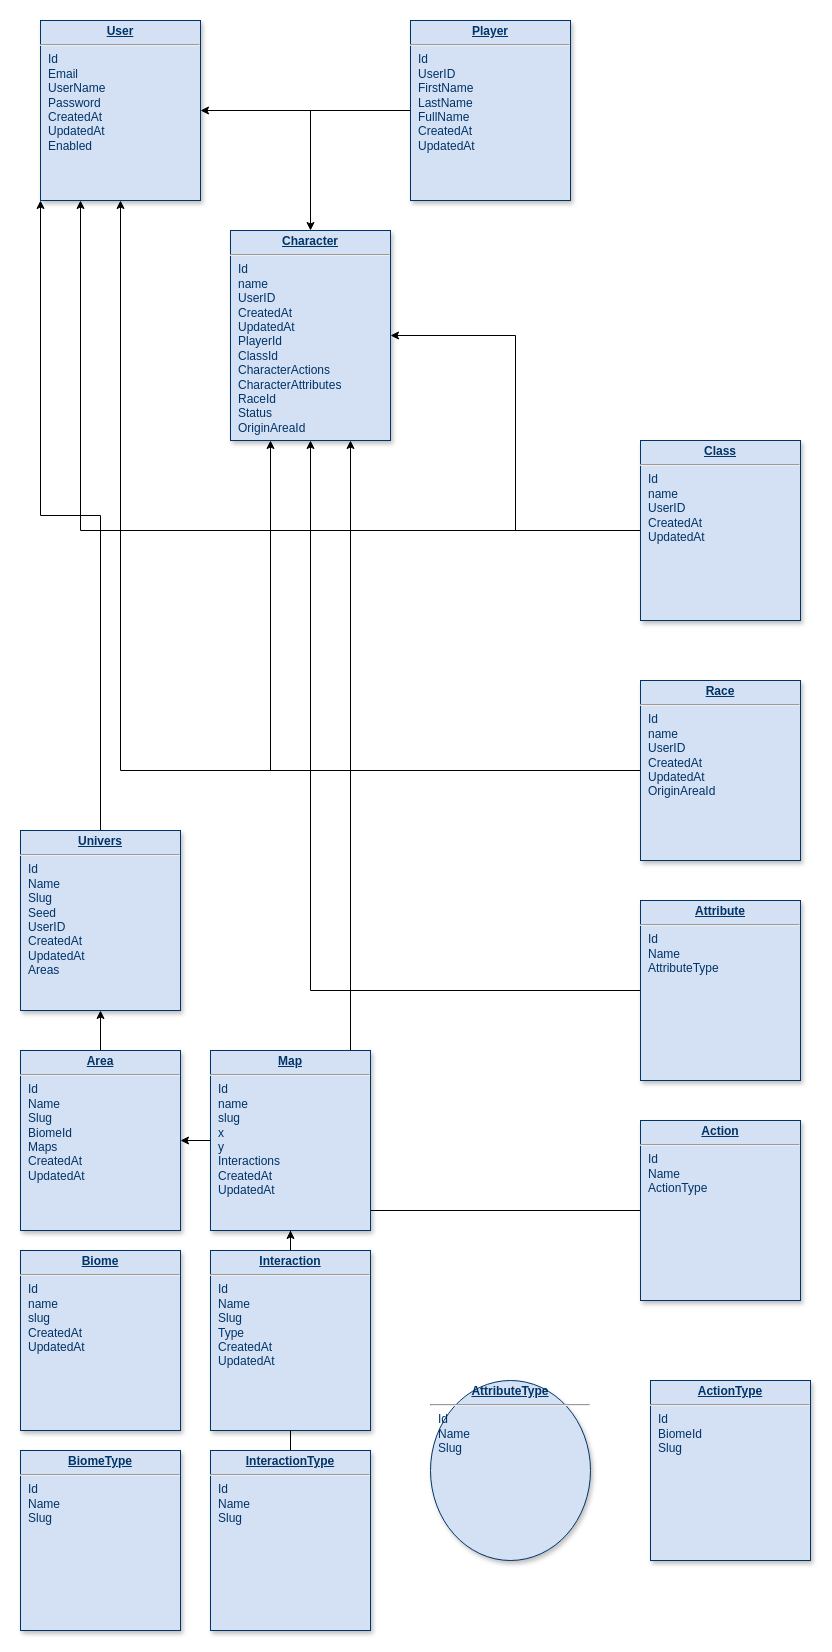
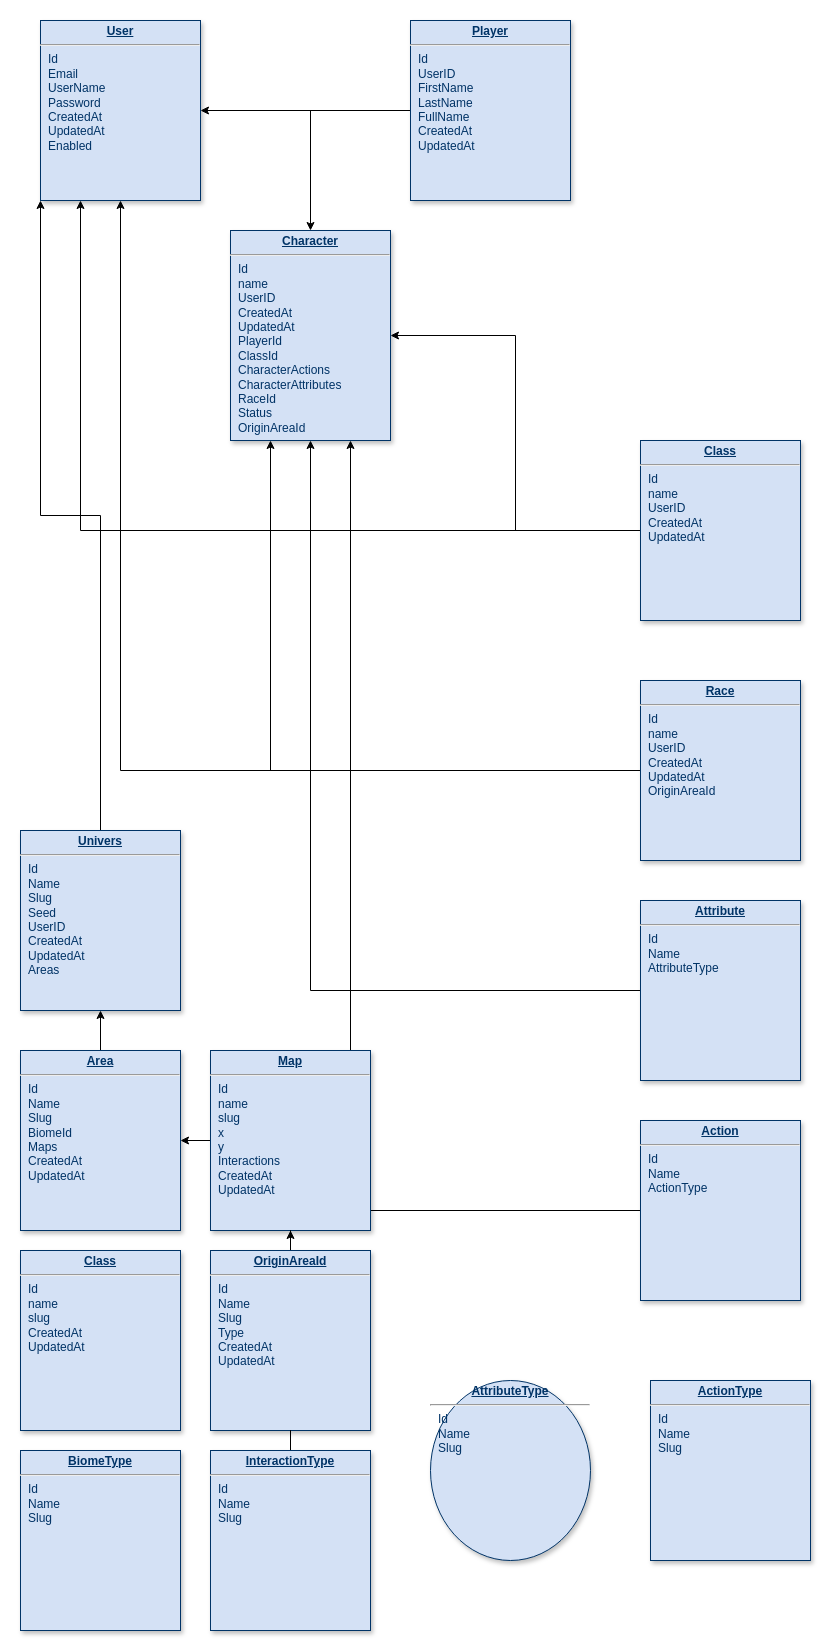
(51, 1294) -> (51, 1294)
(246, 1301) -> (248, 1301)
(683, 1409) -> (683, 1409)
